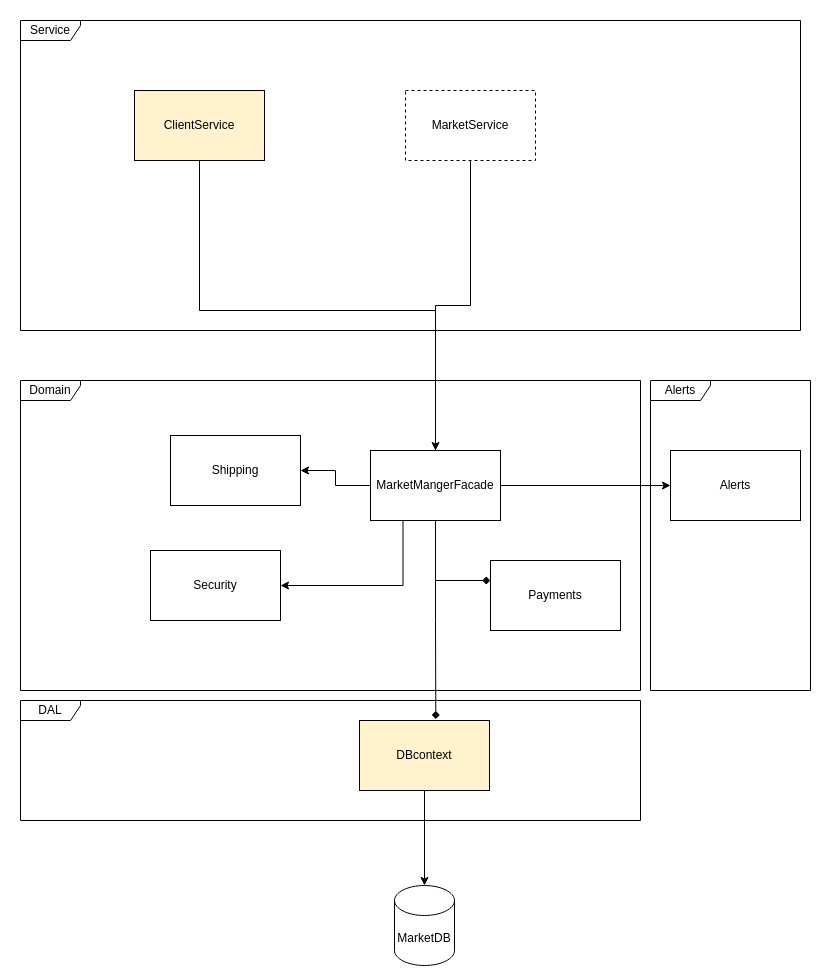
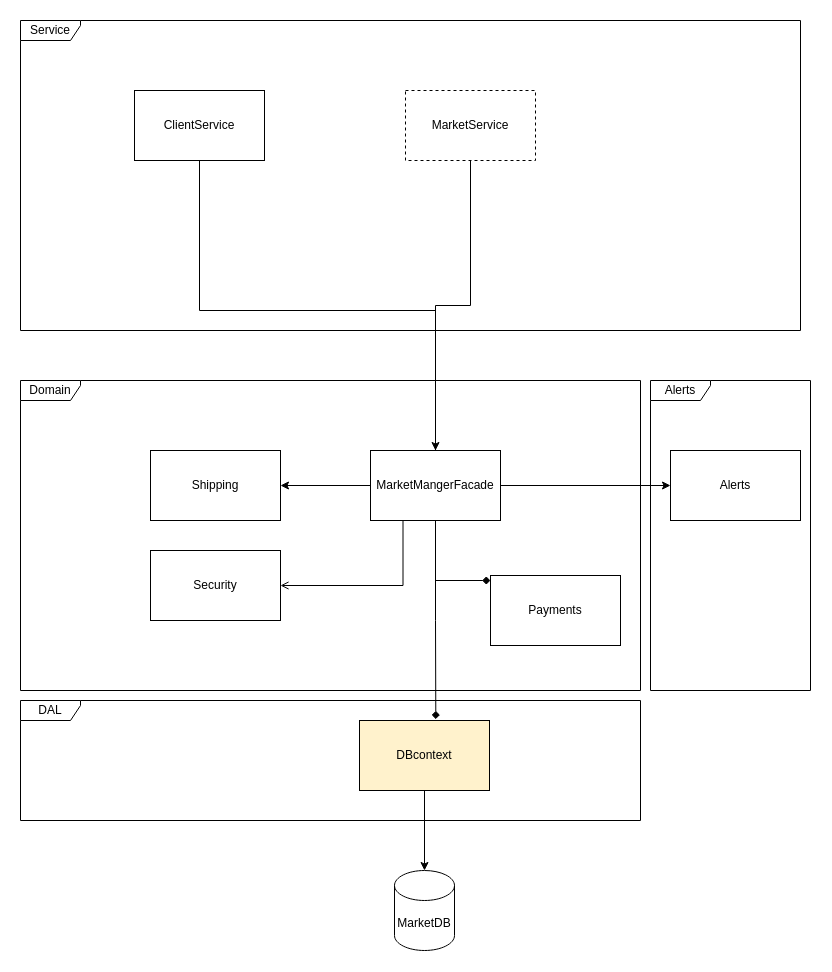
(200, 126) -> (200, 126)
(236, 471) -> (216, 486)
(289, 586) -> (287, 586)
(556, 596) -> (556, 611)
(425, 926) -> (425, 911)
